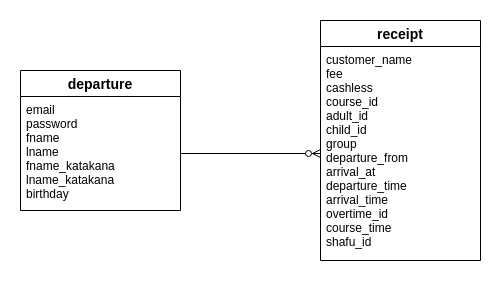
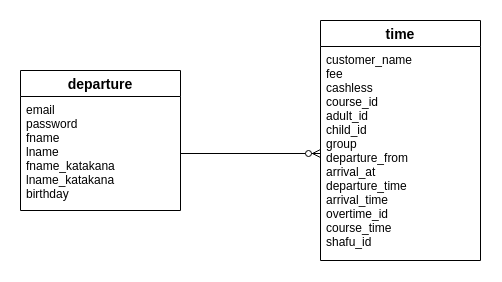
(400, 34) -> (400, 34)
